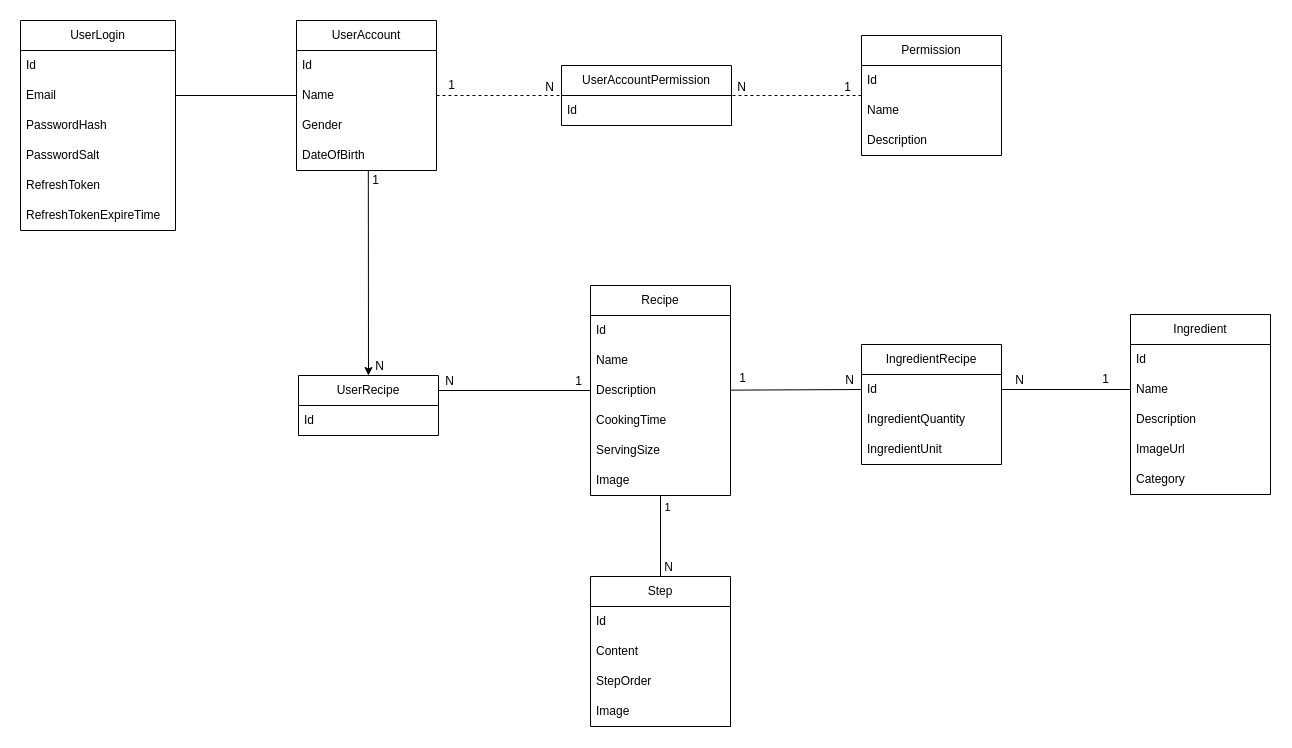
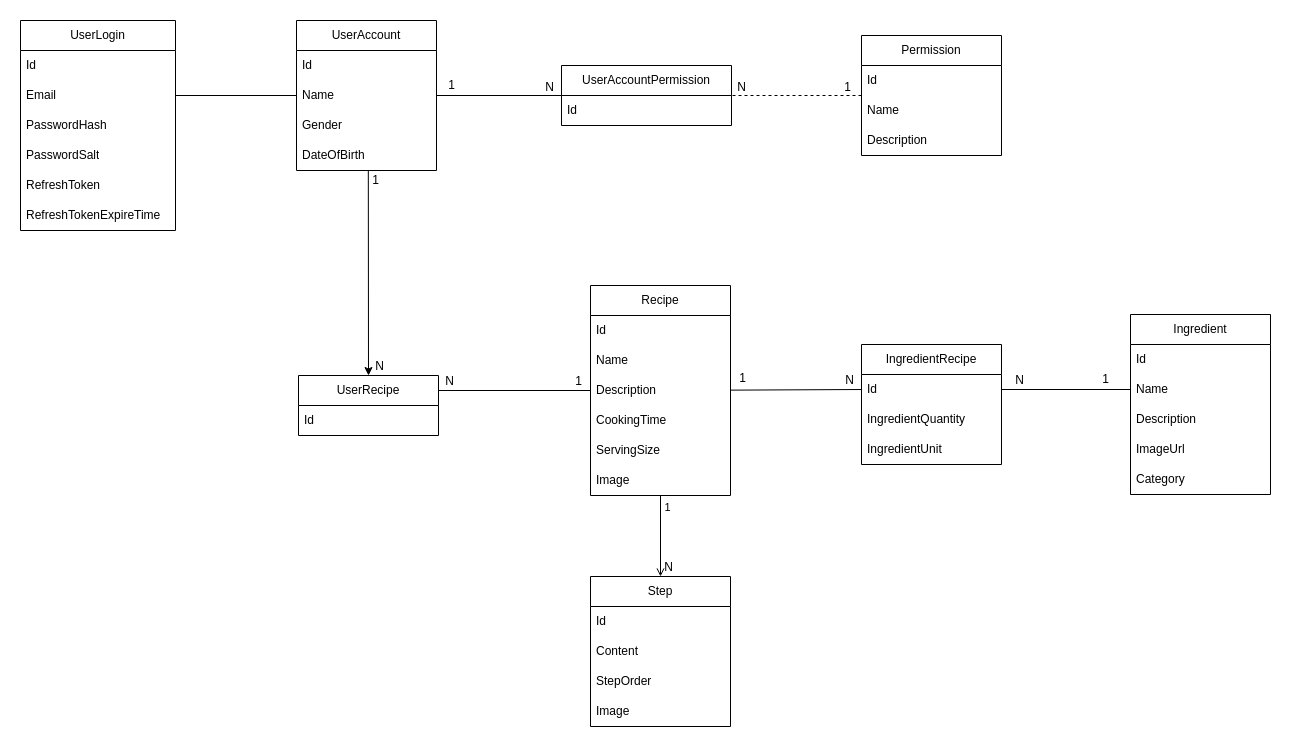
(498, 96) -> (498, 96)
(661, 571) -> (661, 571)
